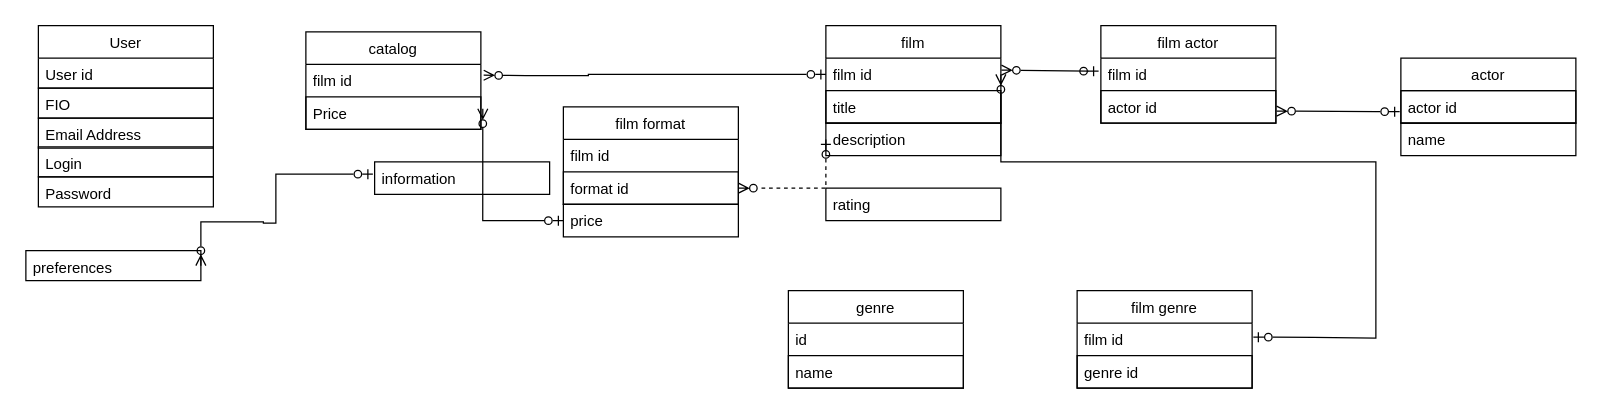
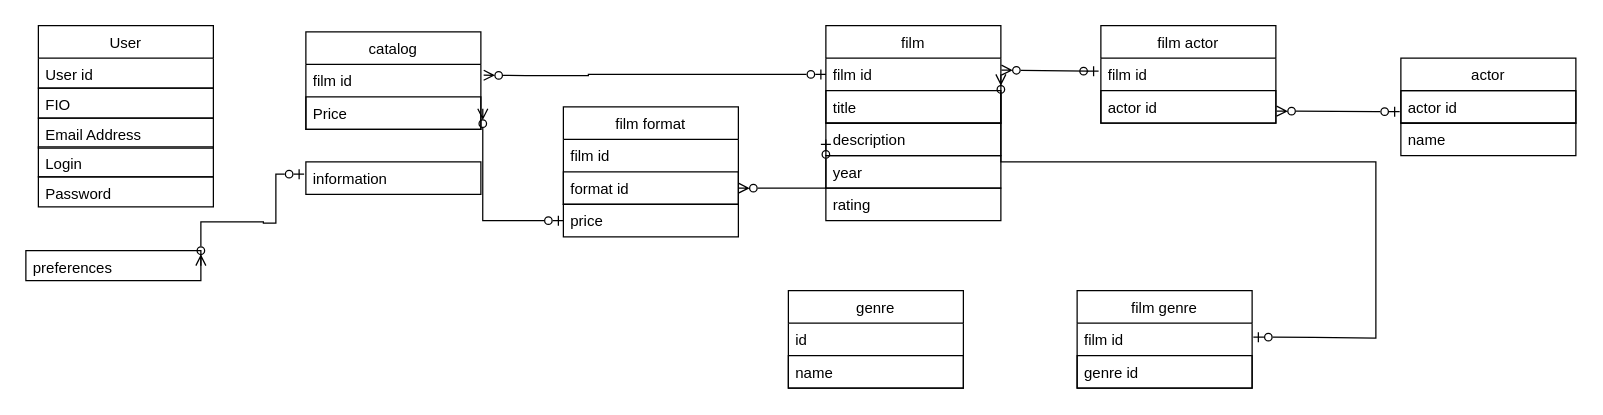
none -> (913, 172)
(462, 178) -> (393, 178)
(806, 188) -> (806, 188)
